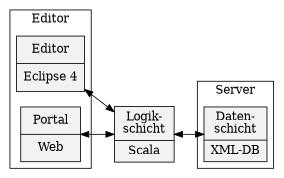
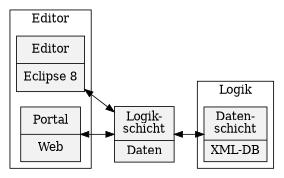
(51, 77) -> (51, 77)
(235, 91) -> (235, 91)
(144, 151) -> (144, 151)
